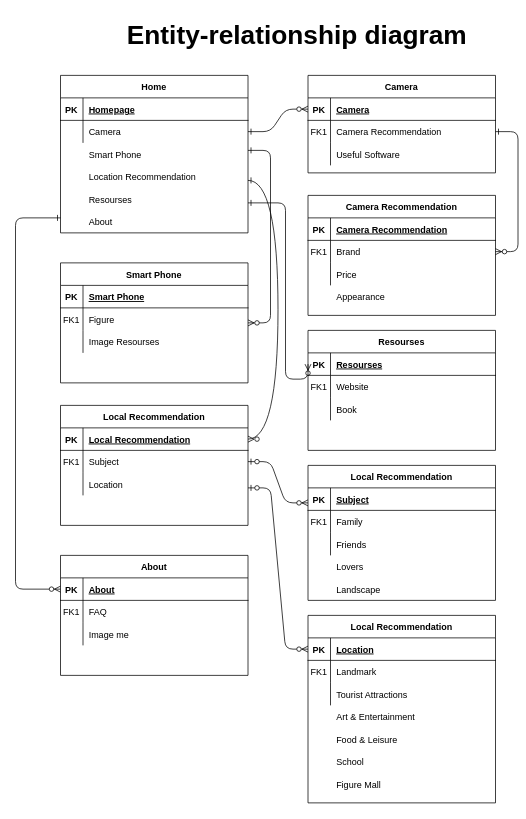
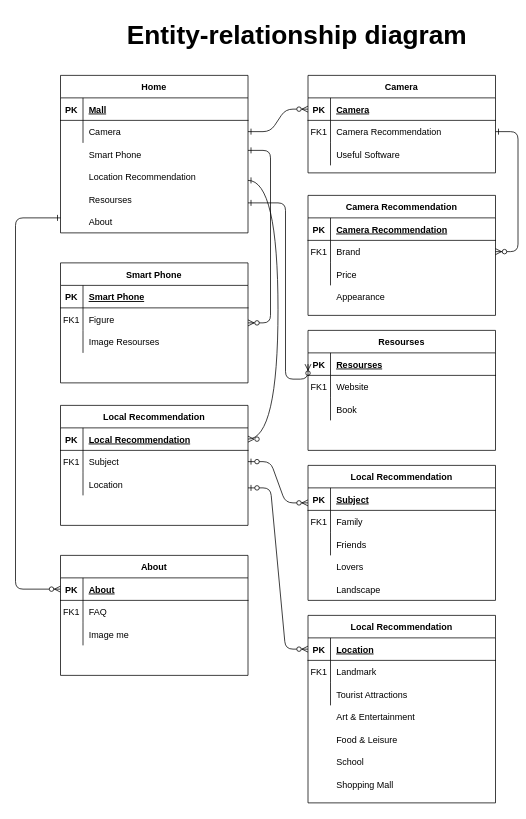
(109, 110) -> (96, 110)
(359, 785) -> (364, 785)
